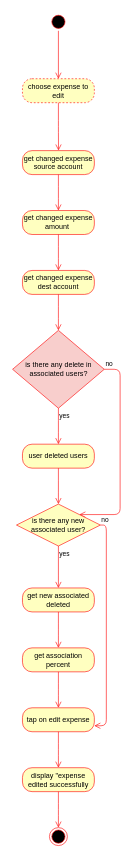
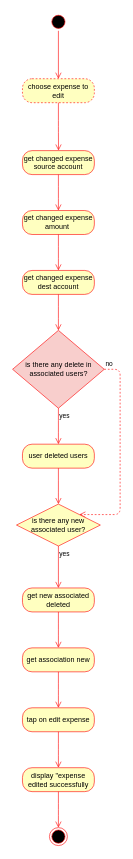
(120, 454) -> (120, 454)
(107, 627) -> none
(59, 660) -> (59, 660)
